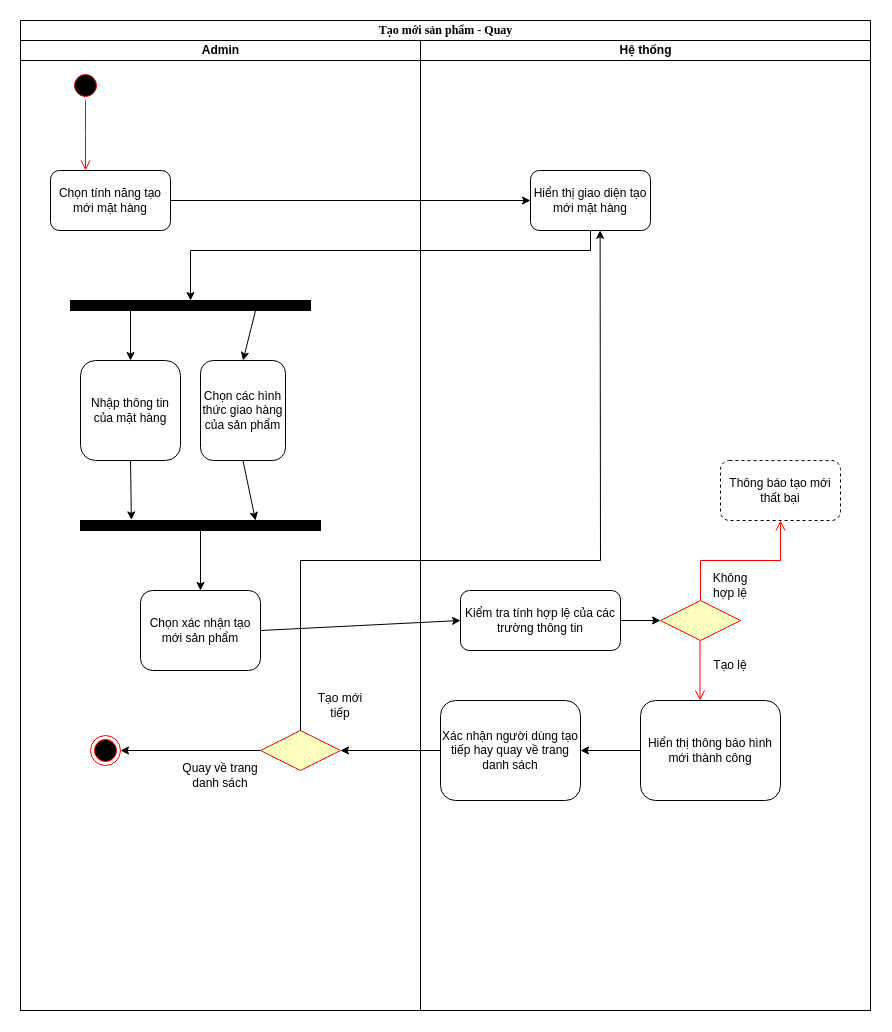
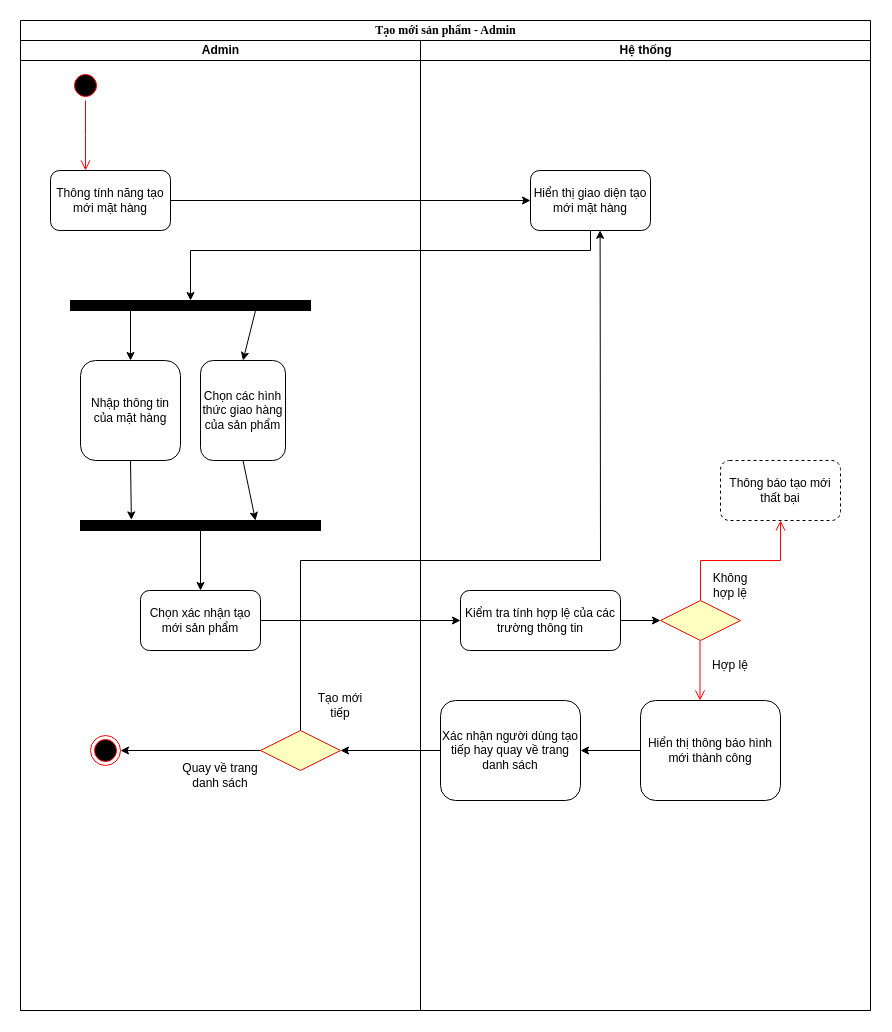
(446, 31) -> (446, 31)
(111, 201) -> (111, 201)
(201, 631) -> (201, 621)
(731, 666) -> (731, 666)
